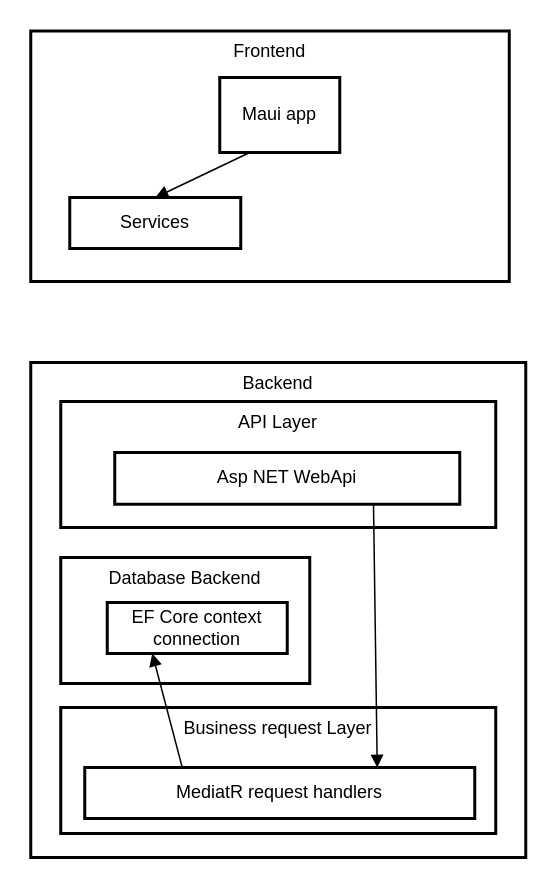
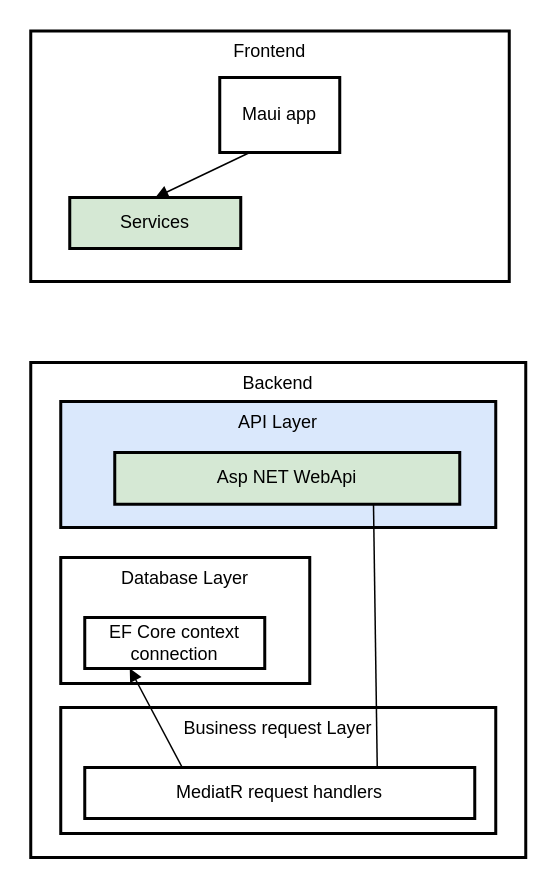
(155, 223) -> (155, 223)
(278, 423) -> (278, 423)
(287, 478) -> (287, 478)
(185, 579) -> (185, 579)
(197, 628) -> (175, 643)
(377, 754) -> (377, 759)
